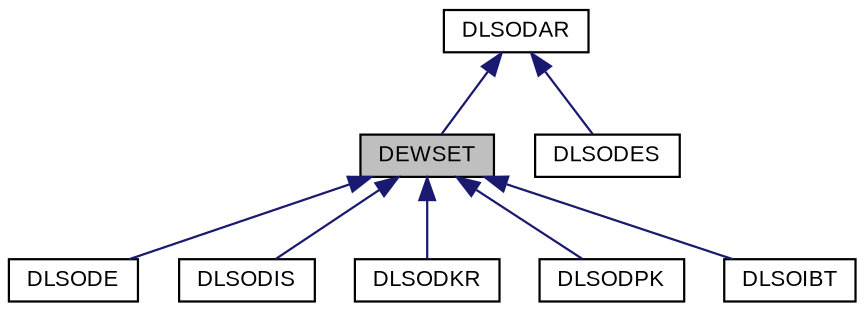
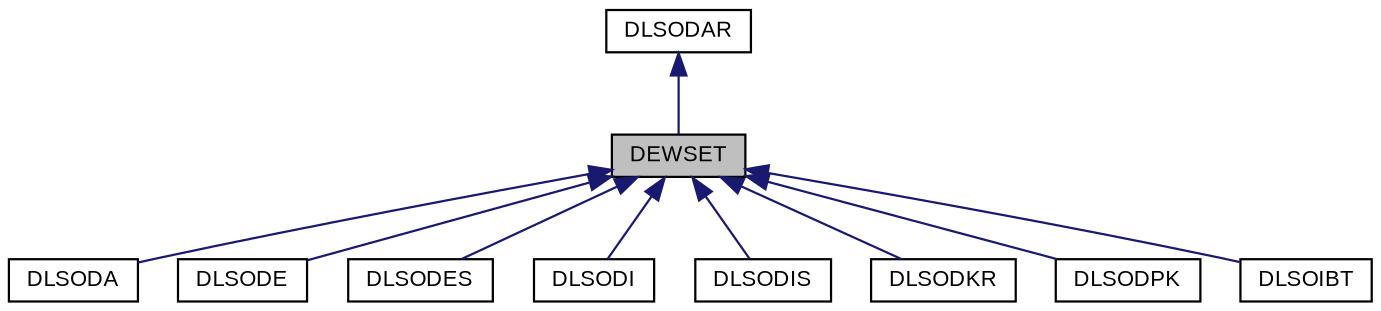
(569, 103) -> (539, 223)
none -> (73, 280)
none -> (594, 280)
